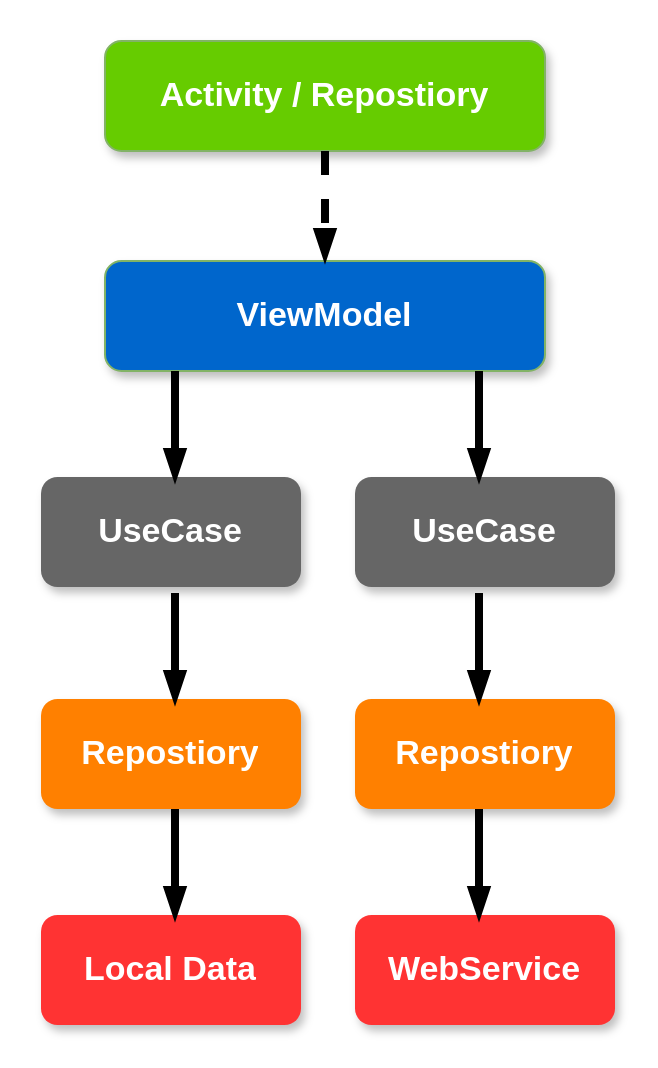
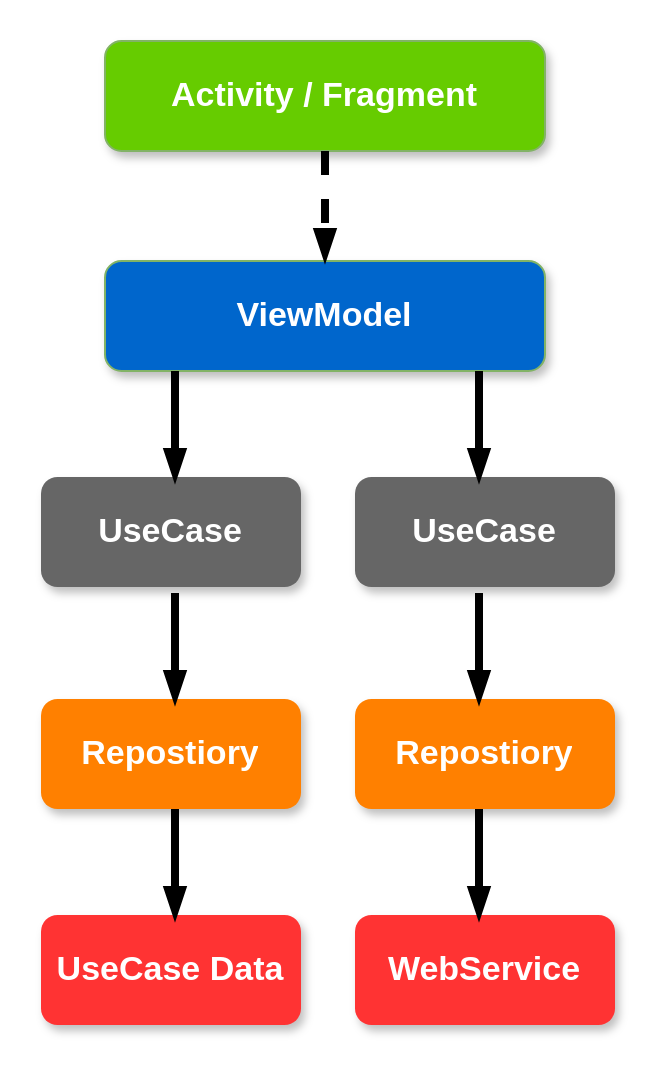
(325, 119) -> (325, 119)
(171, 993) -> (171, 993)
